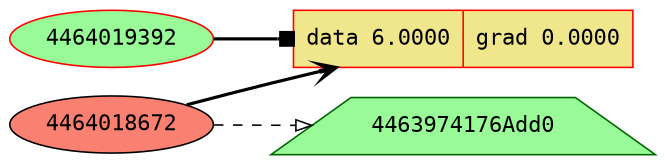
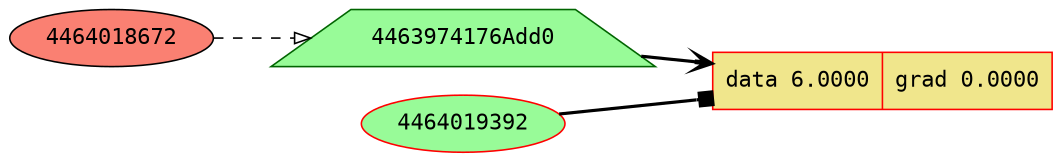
(254, 88) -> (669, 59)
